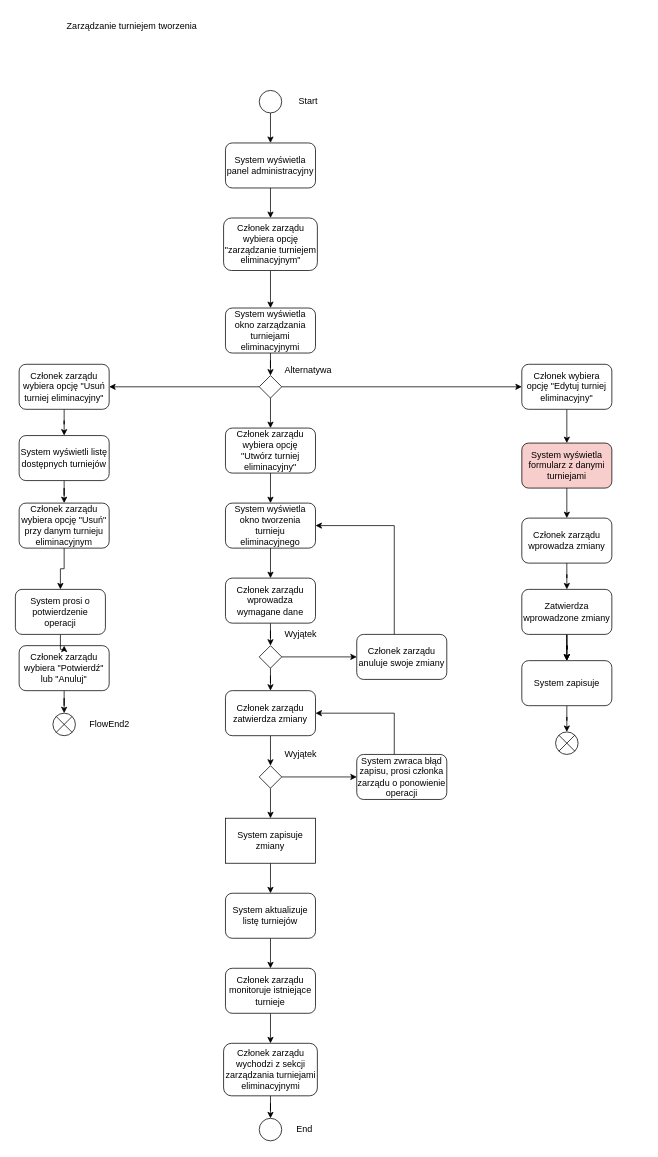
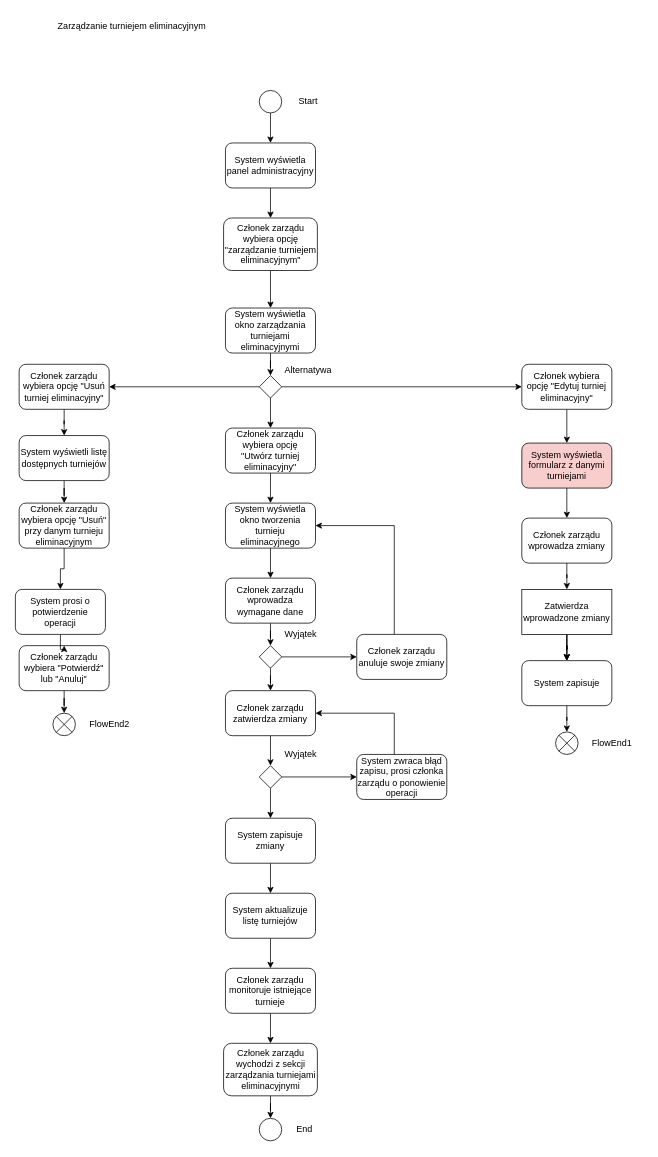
(132, 27) -> (132, 27)
(567, 612) -> (567, 612)
none -> (612, 743)
(270, 840) -> (270, 840)
